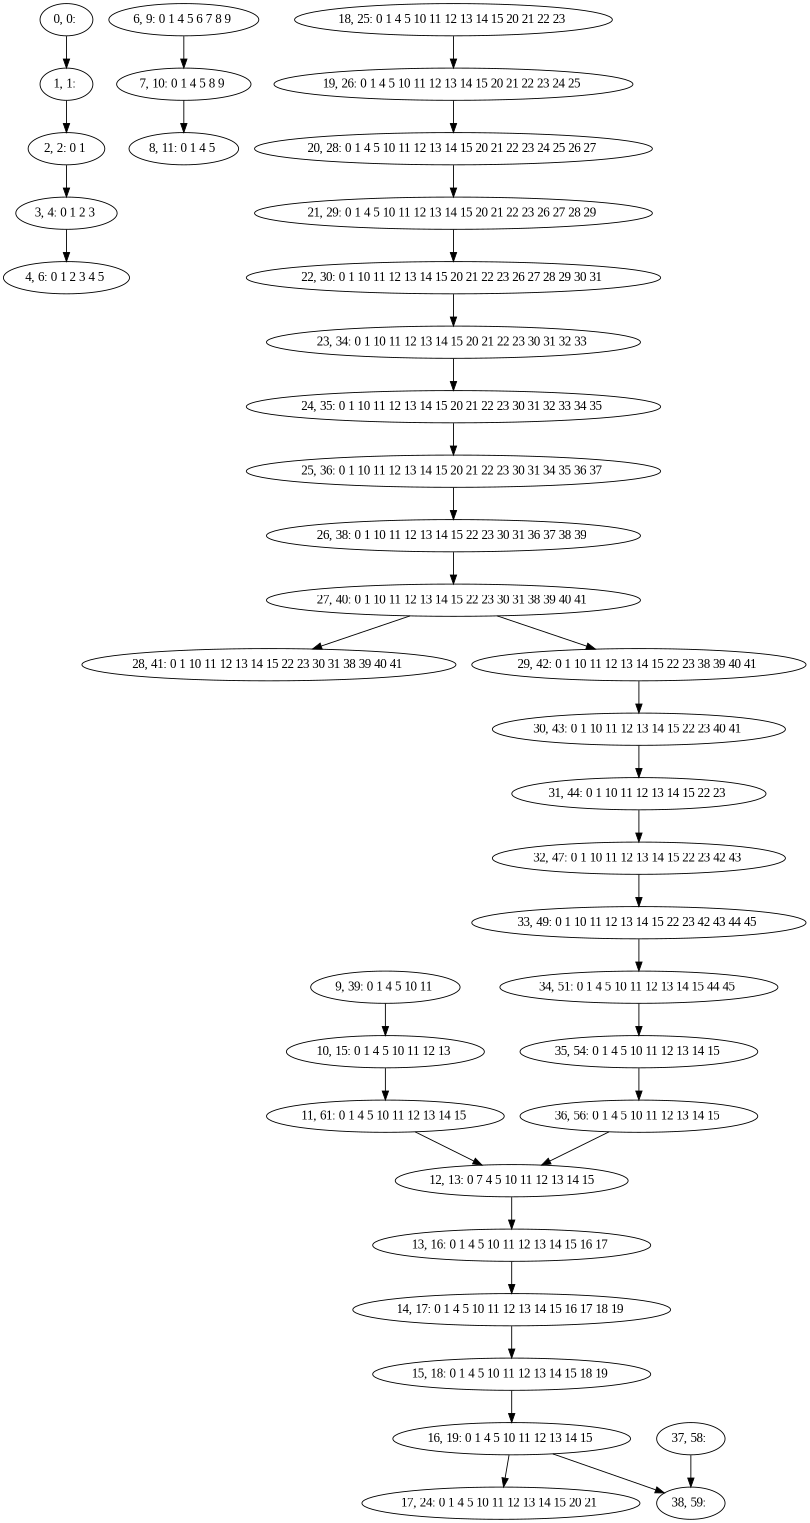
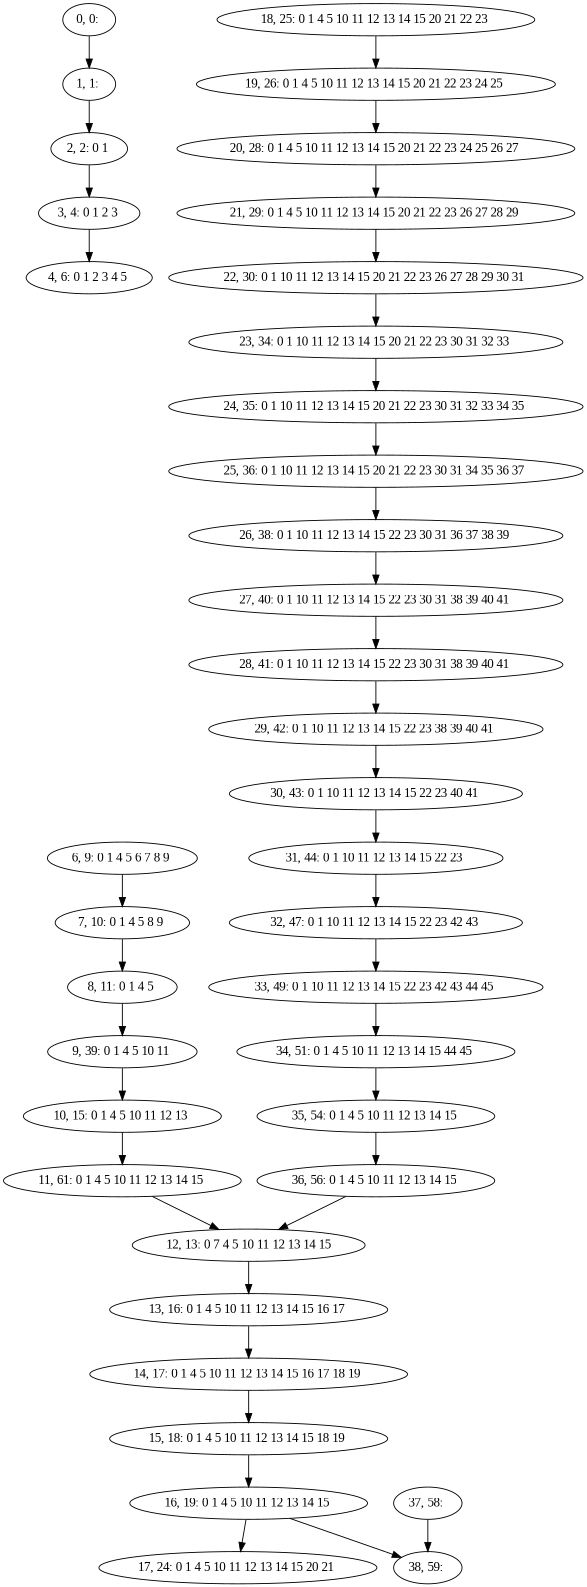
(542, 631) -> (376, 693)
none -> (122, 1015)
